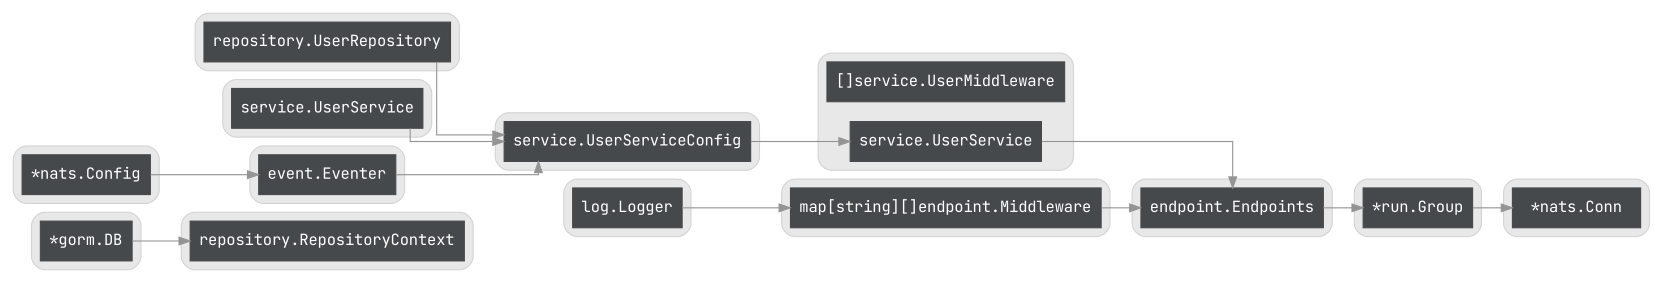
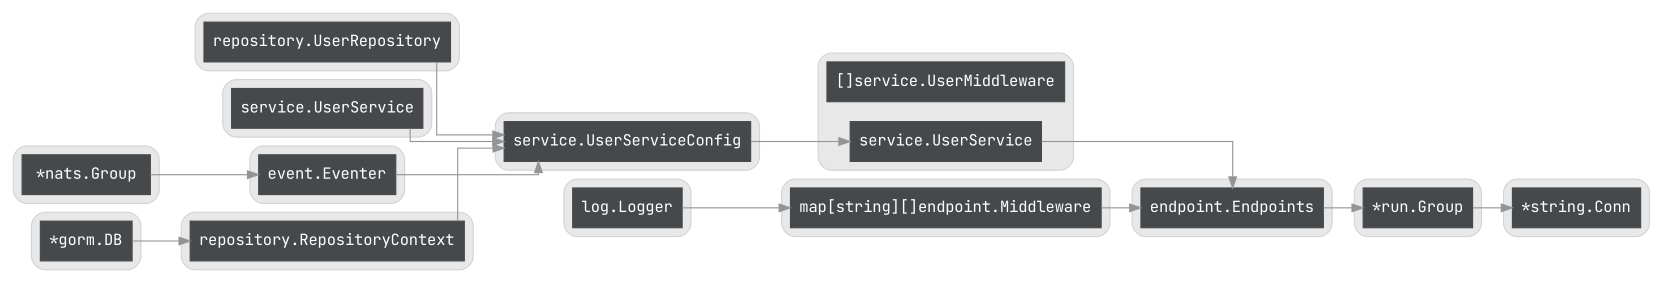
none -> (458, 167)
(86, 175) -> (86, 175)
(1577, 208) -> (1577, 208)
